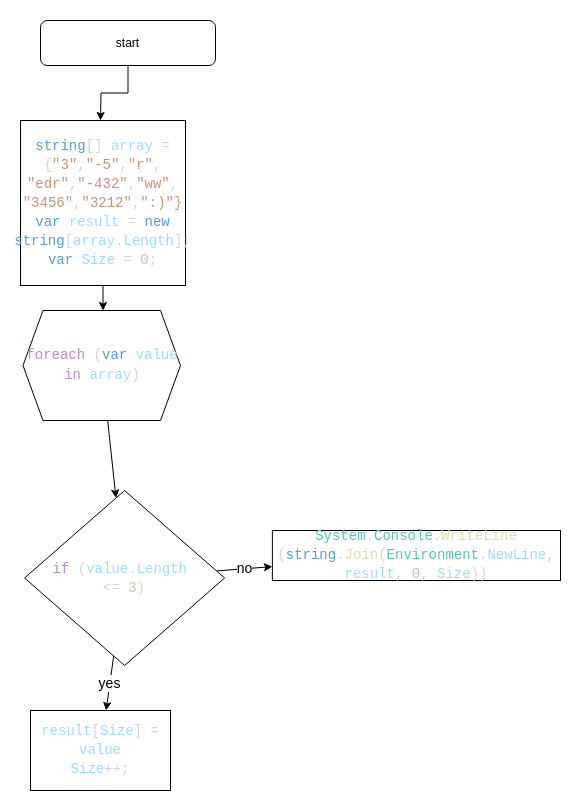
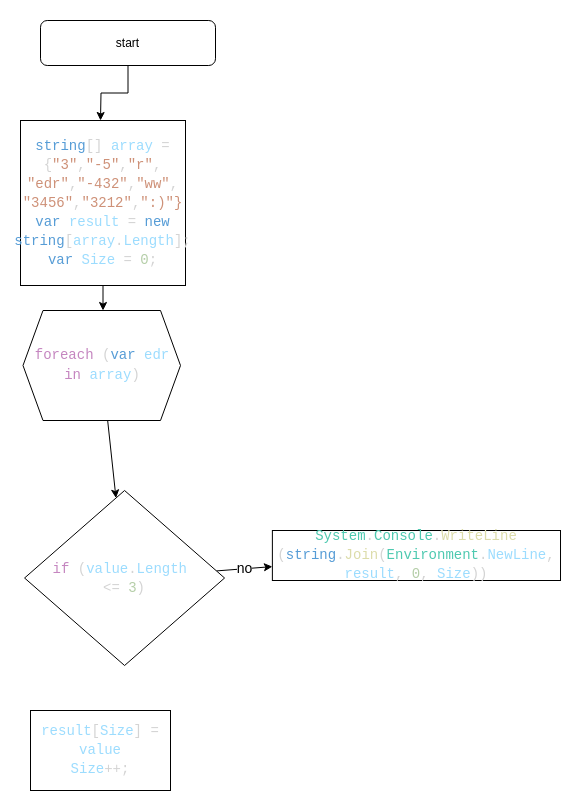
(103, 366) -> (103, 366)
(110, 680) -> none
